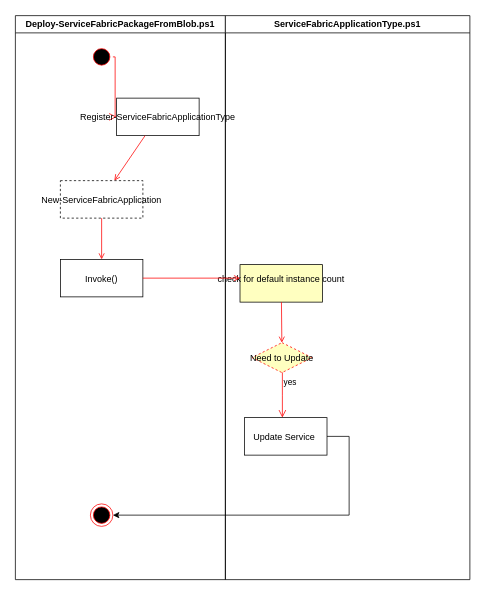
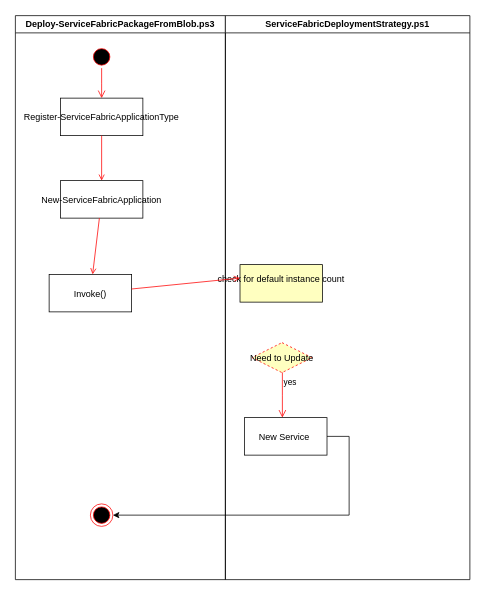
(120, 24) -> (120, 24)
(348, 24) -> (348, 24)
(158, 117) -> (102, 117)
(102, 199) -> (102, 199)
(102, 278) -> (90, 293)
(282, 321) -> none
(285, 437) -> (285, 437)
